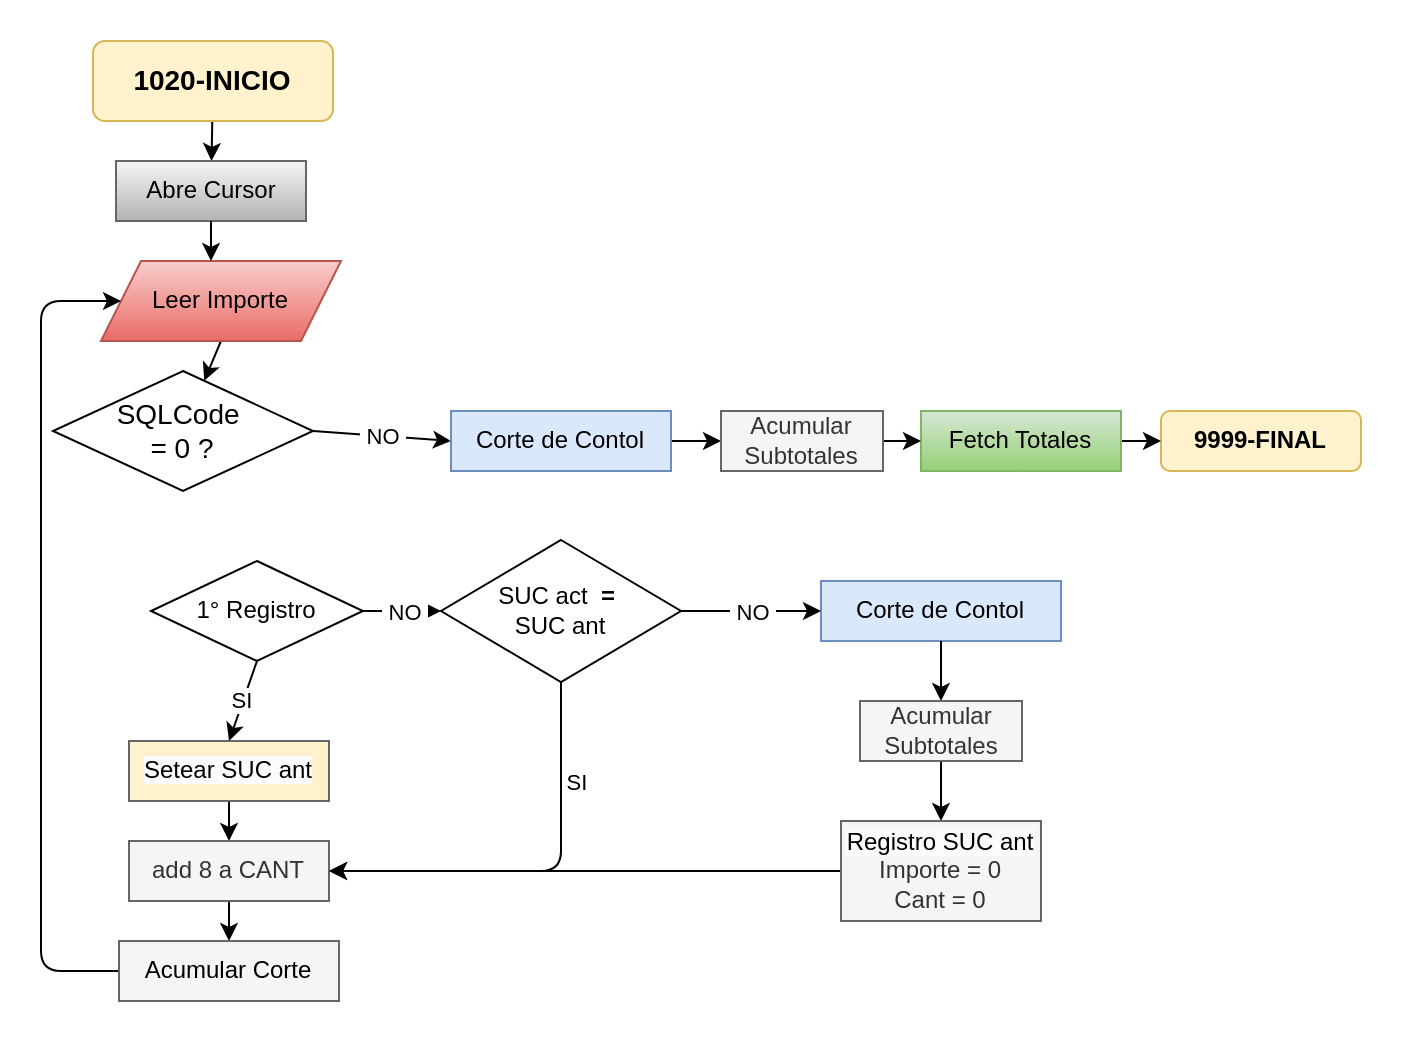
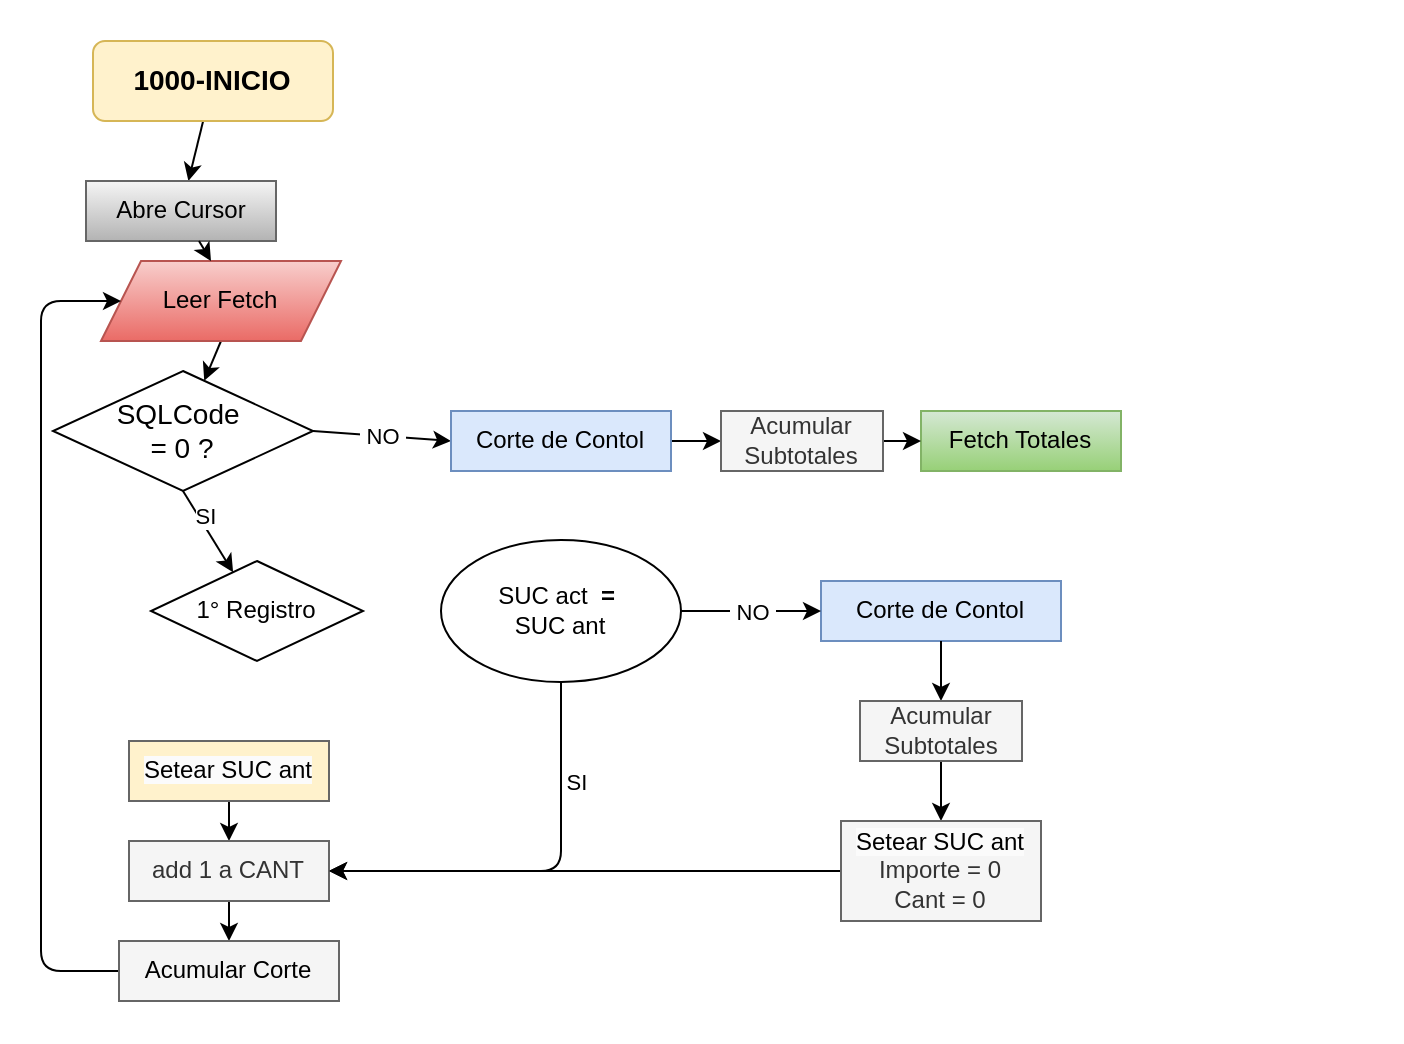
(213, 81) -> (213, 81)
(211, 191) -> (181, 211)
(221, 301) -> (221, 301)
(1134, 441) -> none
(1261, 441) -> none
none -> (204, 525)
(395, 611) -> none
(561, 611) -> (561, 611)
(245, 695) -> none
(229, 871) -> (229, 871)
(941, 871) -> (941, 871)
